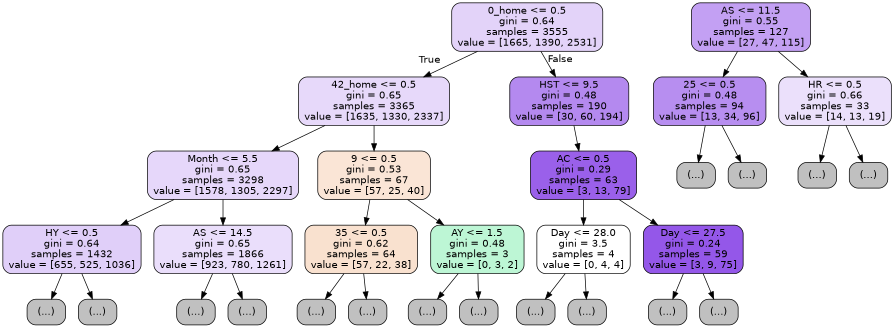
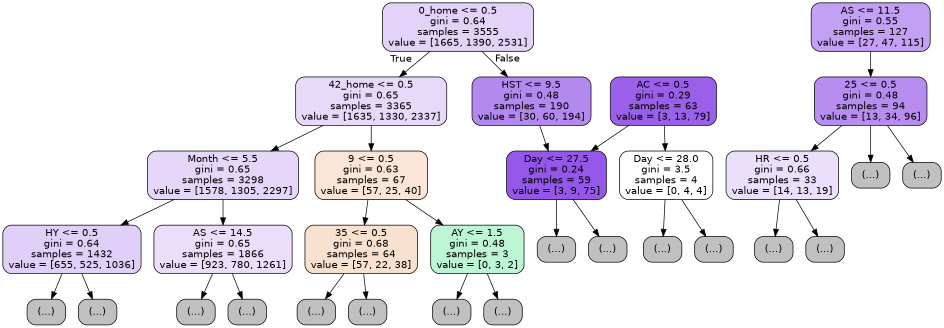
(790, 62) -> (829, 136)
(576, 135) -> (543, 135)
(374, 175) -> (371, 175)
(361, 249) -> (361, 249)
